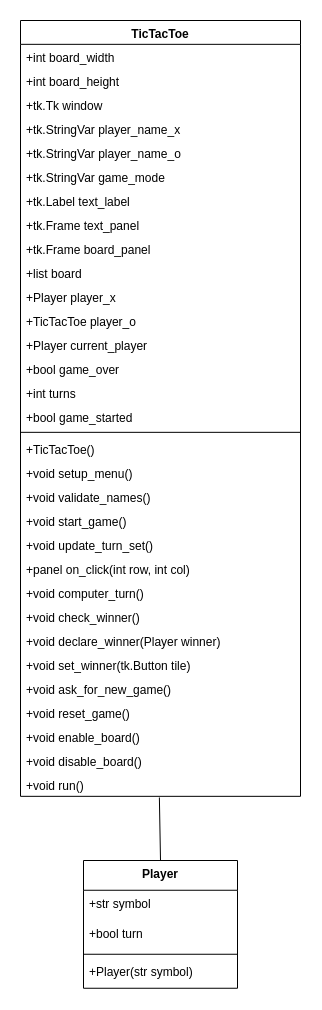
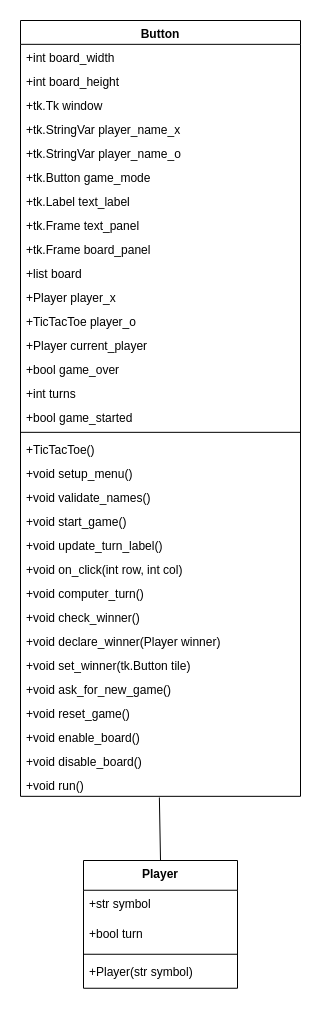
(160, 34) -> (160, 34)
(99, 178) -> (90, 178)
(100, 546) -> (104, 546)
(120, 570) -> (116, 570)
